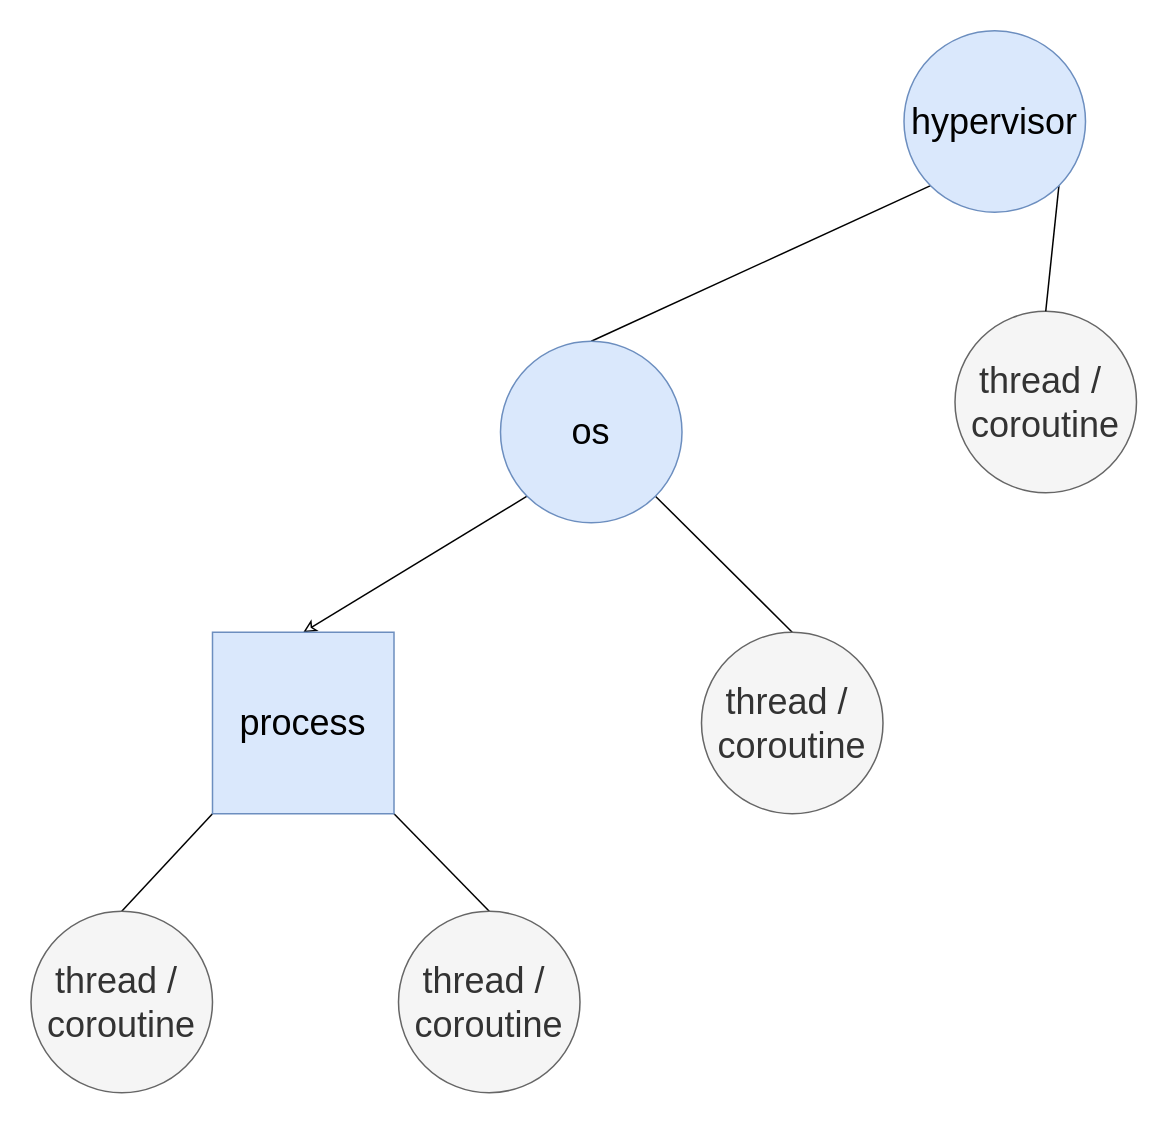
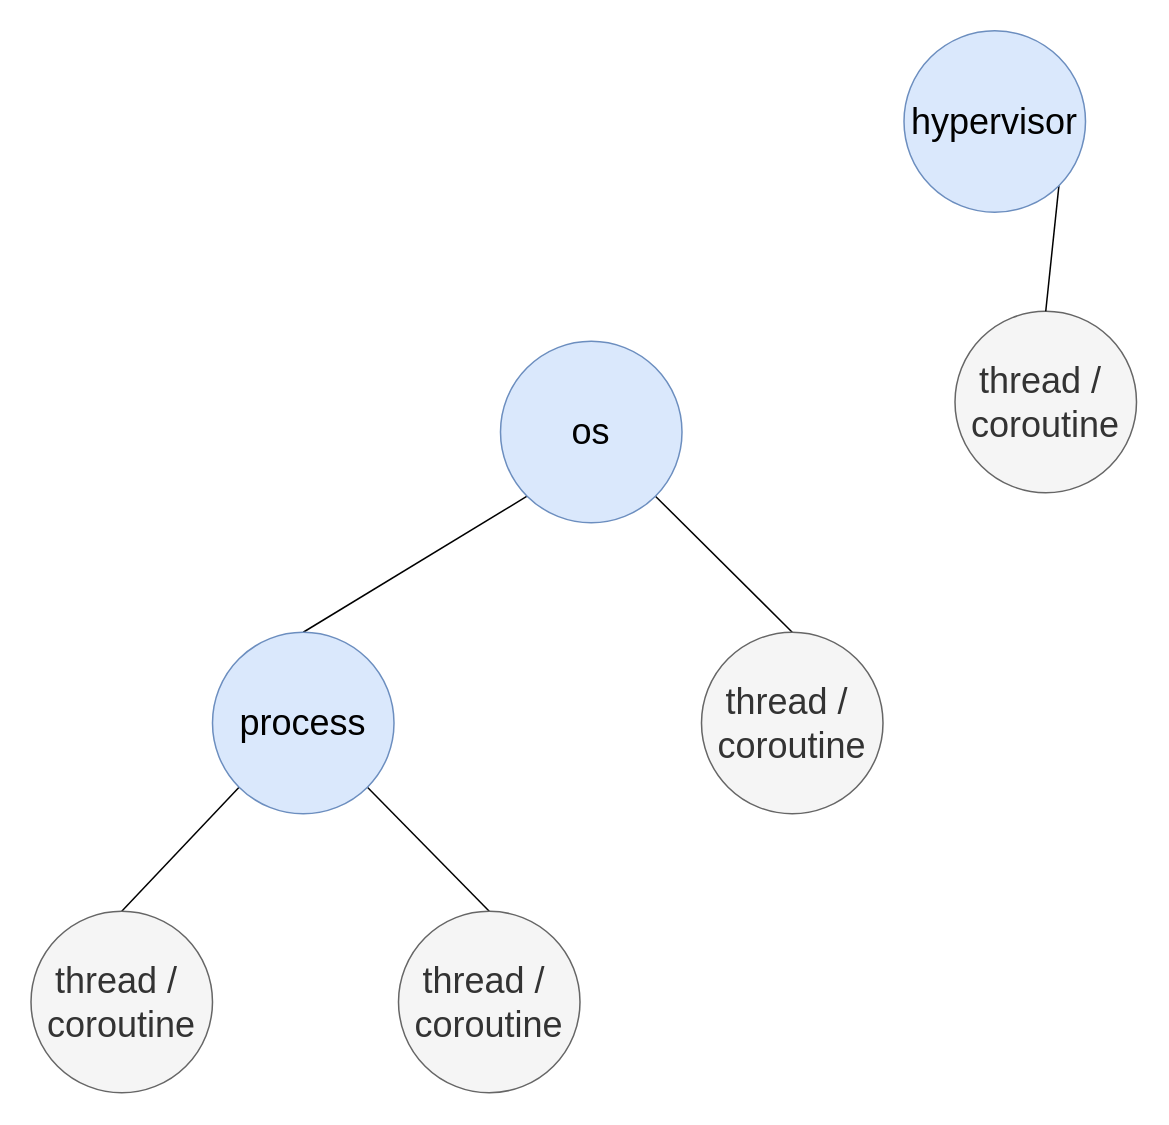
(761, 263) -> none
(313, 626) -> (309, 629)
(303, 723) -> (303, 723)
